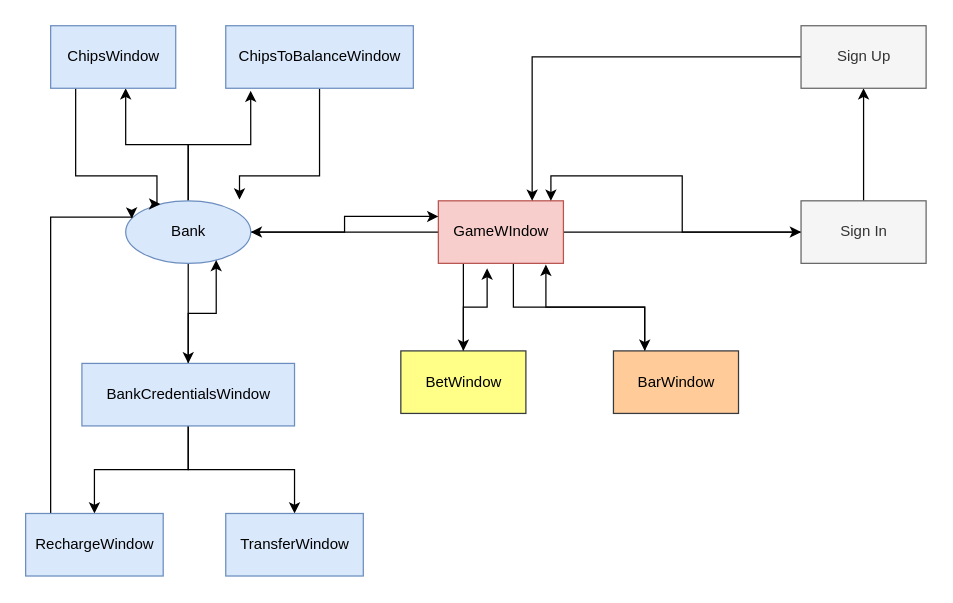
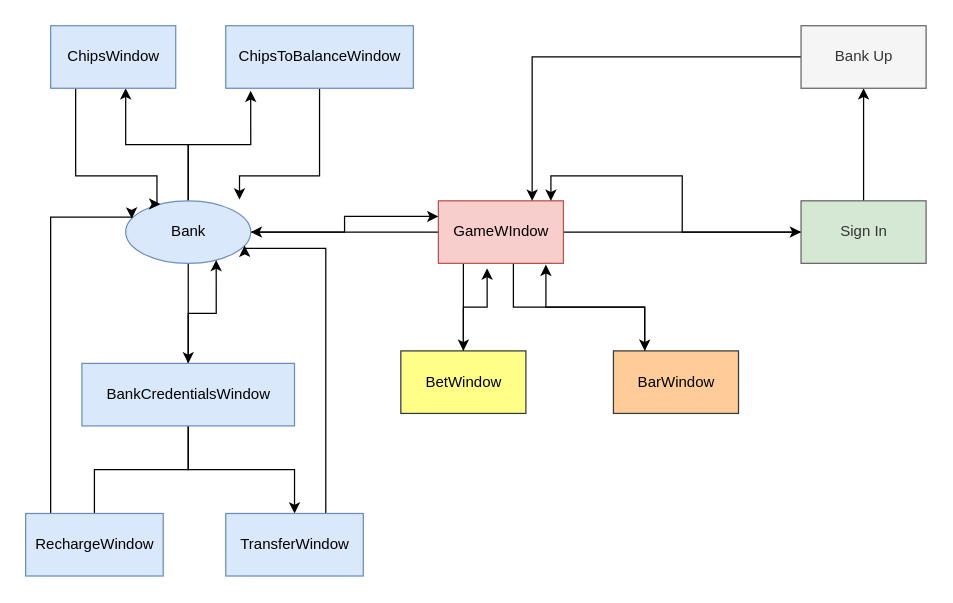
(864, 57) -> (864, 57)
(863, 232) -> (863, 232)
none -> (326, 338)
(94, 503) -> (94, 507)
